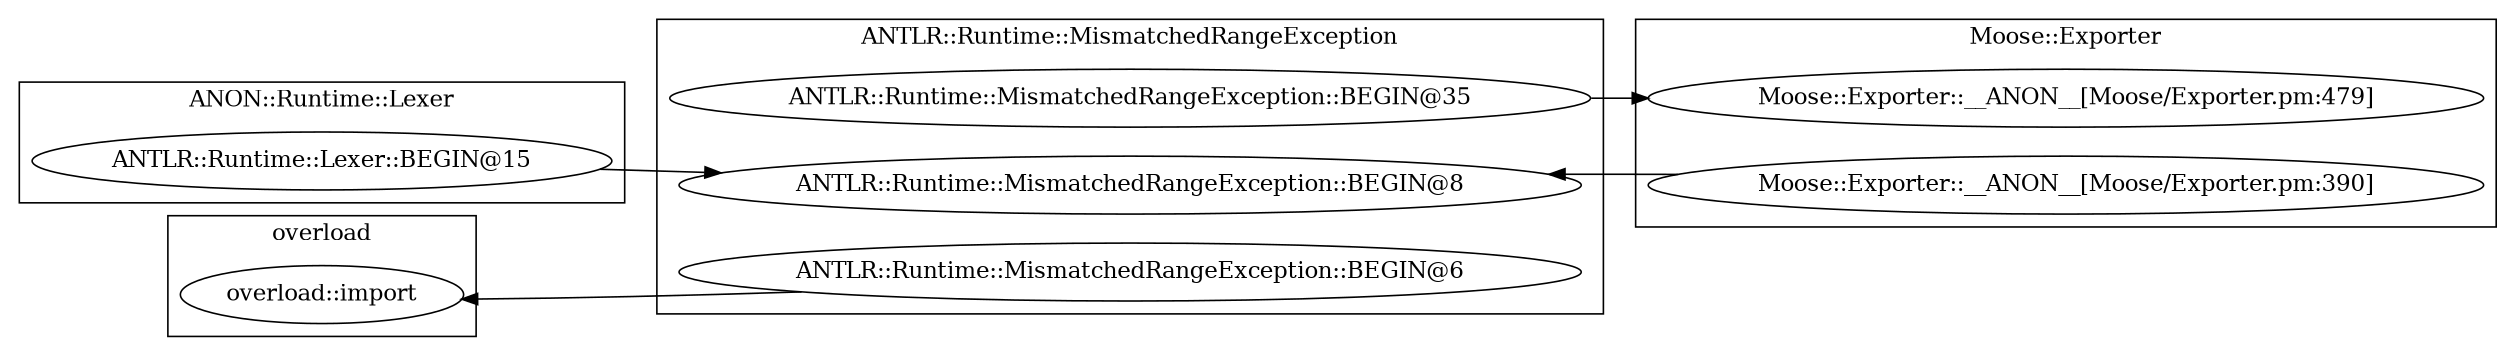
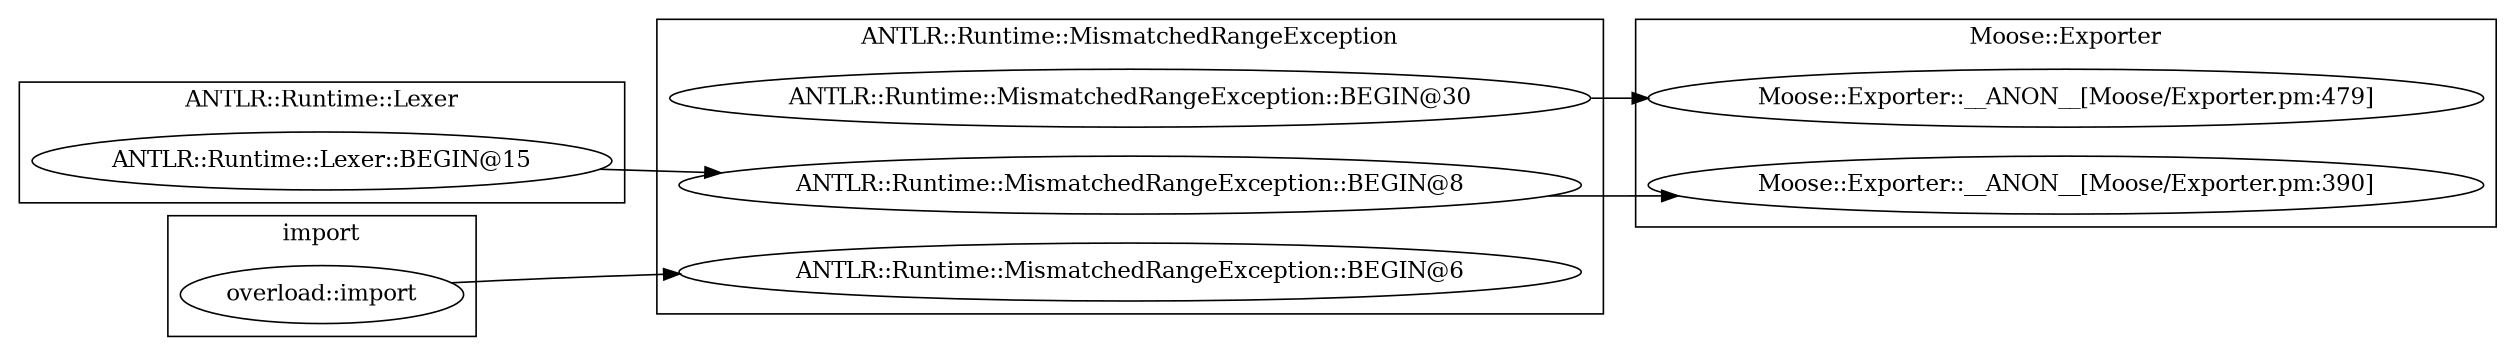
(1130, 98) -> (1130, 98)
(322, 101) -> (322, 101)
(1621, 174) -> (1614, 196)
(322, 234) -> (322, 234)
(640, 296) -> (557, 278)
